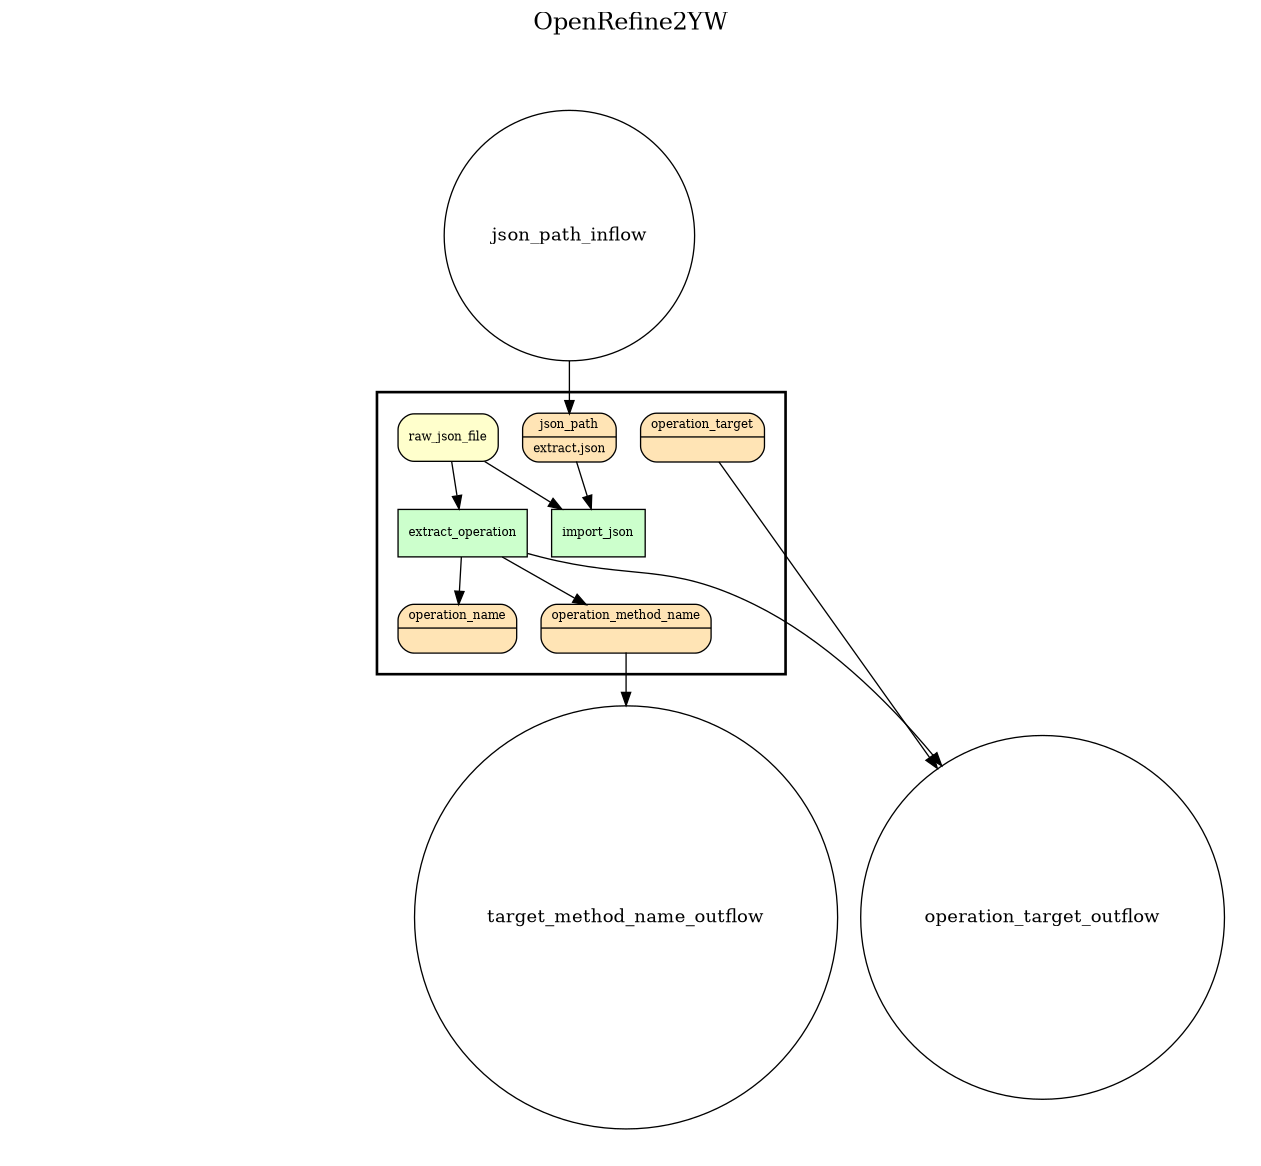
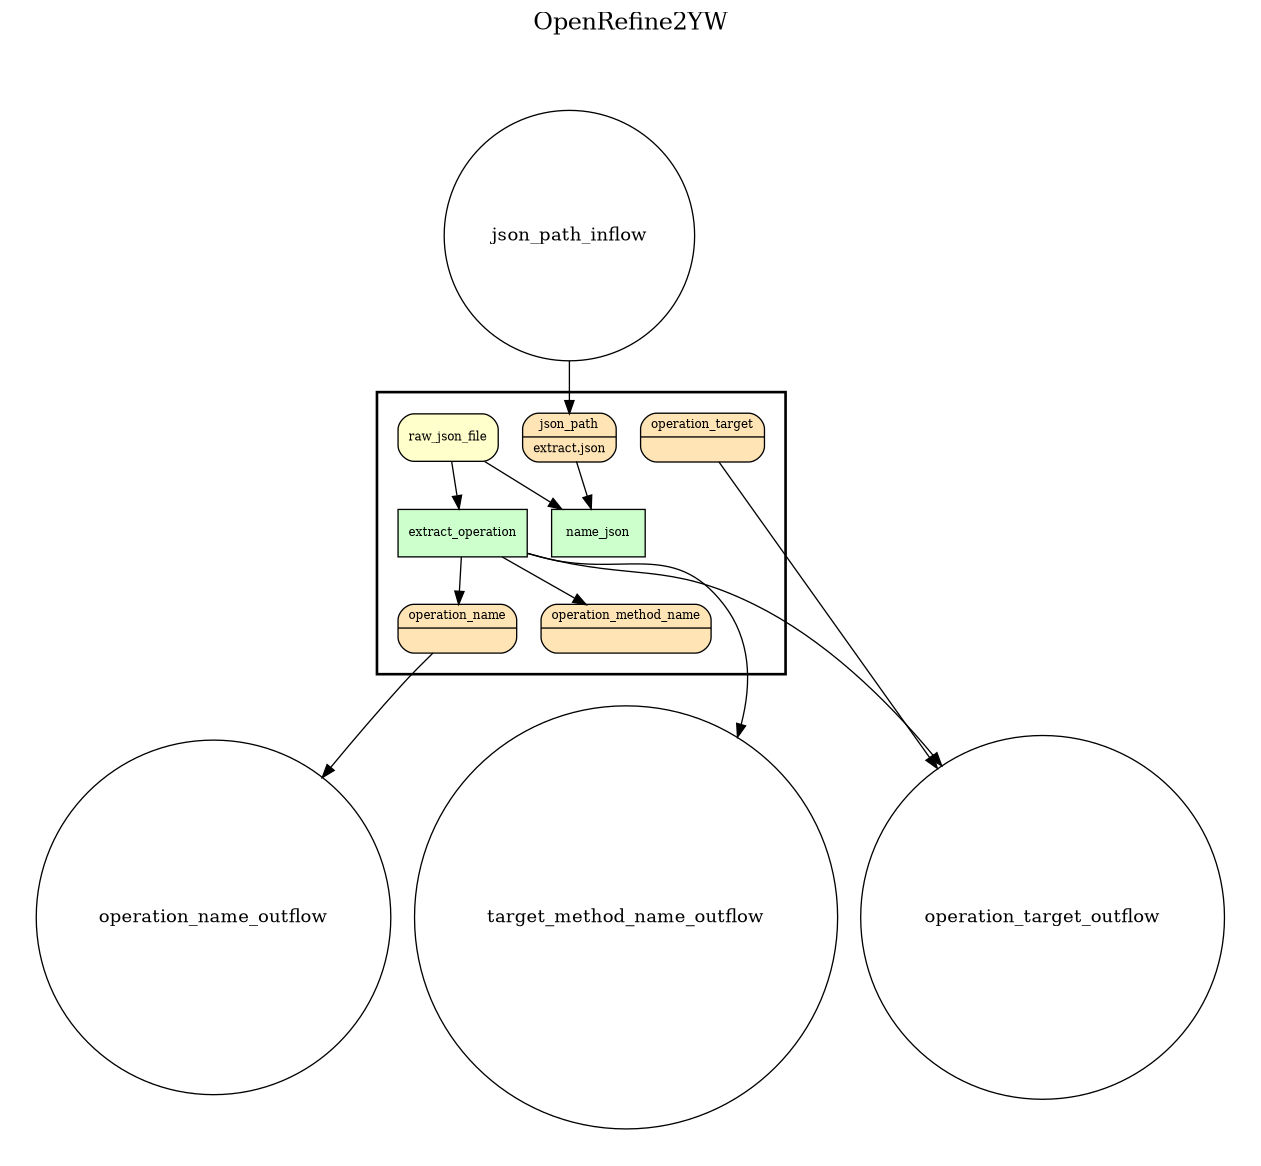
(598, 533) -> (598, 533)
(626, 672) -> (669, 567)
none -> (214, 917)
